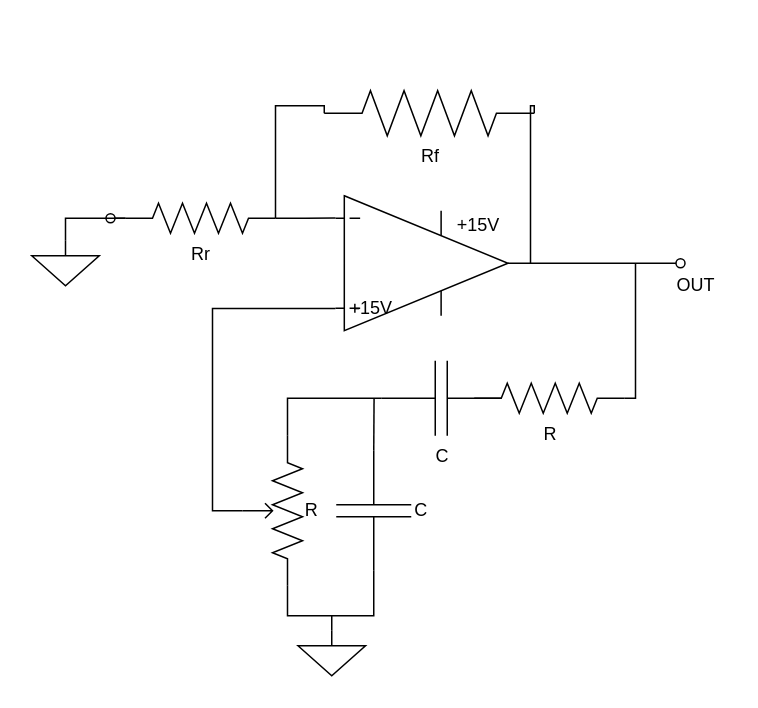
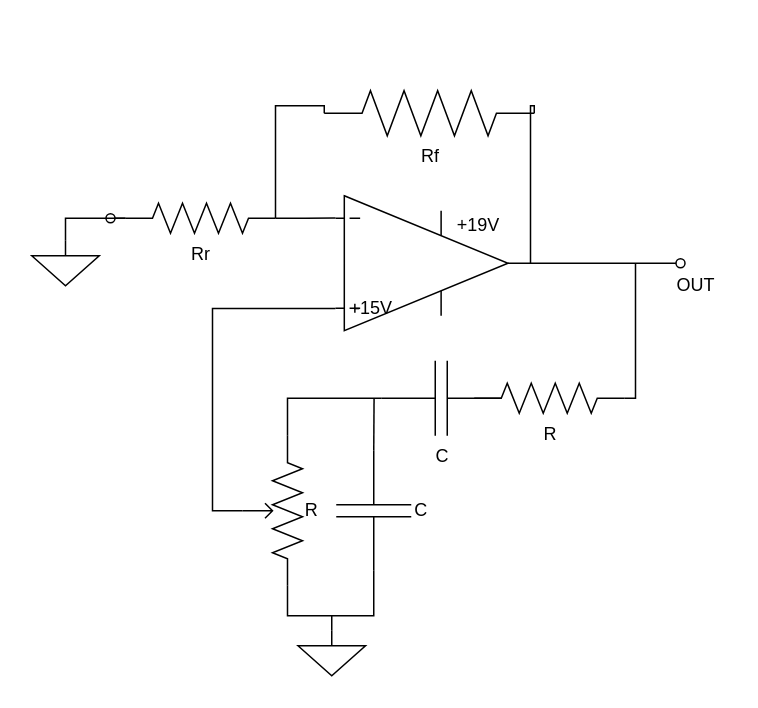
(479, 226) -> (479, 226)
